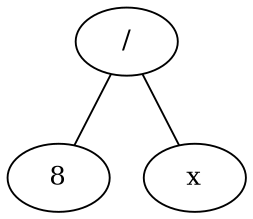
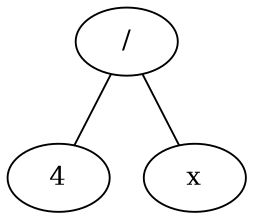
(59, 178) -> (59, 178)
